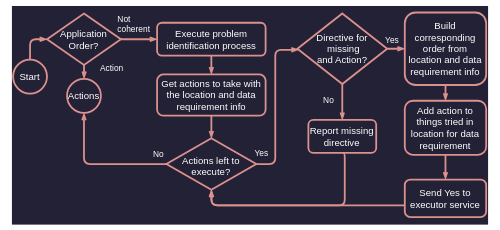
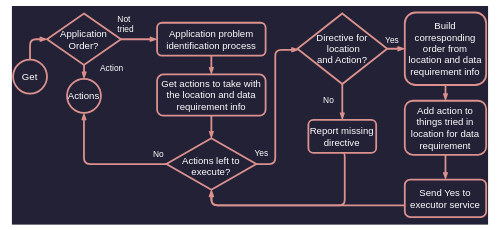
(133, 24) -> (126, 24)
(211, 39) -> (211, 39)
(342, 49) -> (342, 49)
(29, 77) -> (29, 77)
